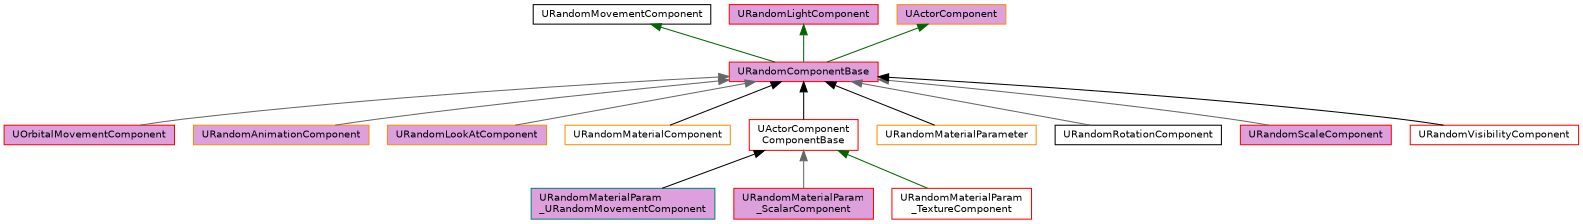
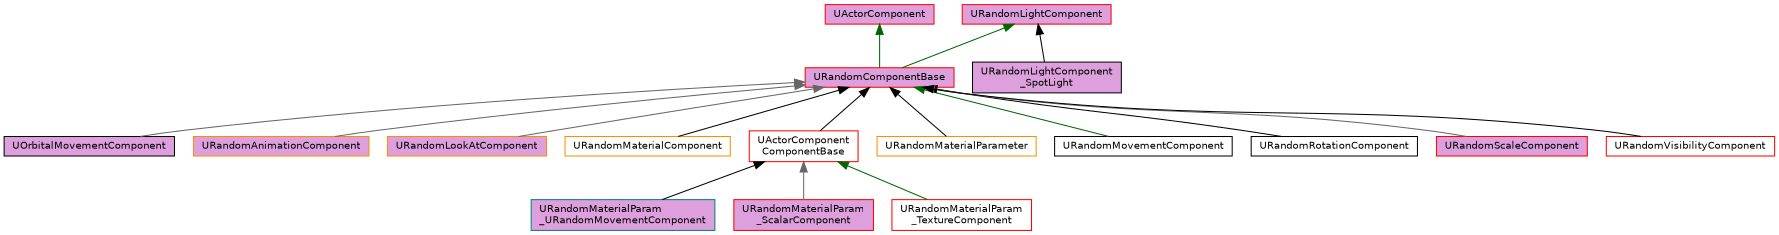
(951, 14) -> (880, 14)
(718, 45) -> (1017, 113)
none -> (1047, 77)
(976, 104) -> (1126, 115)
(89, 135) -> (89, 146)
